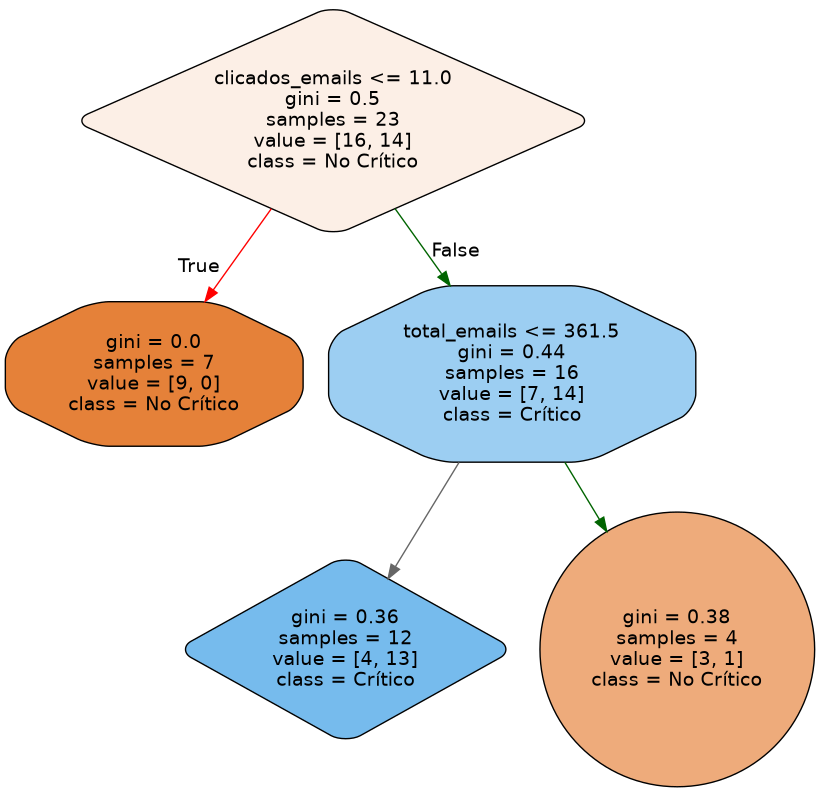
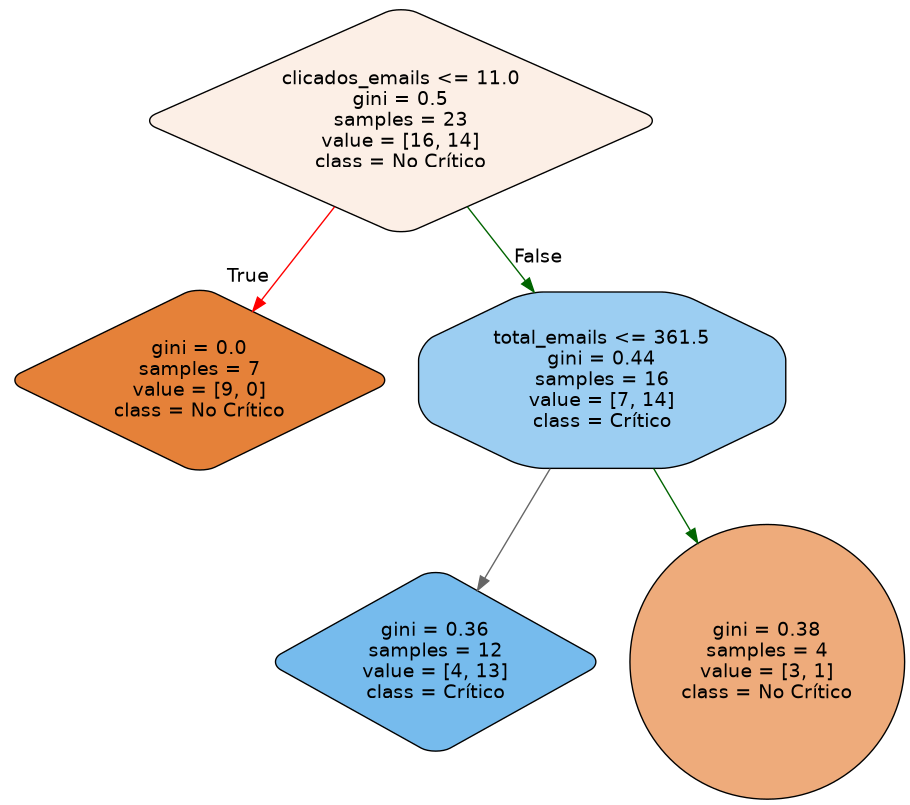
(154, 374) -> (200, 380)
